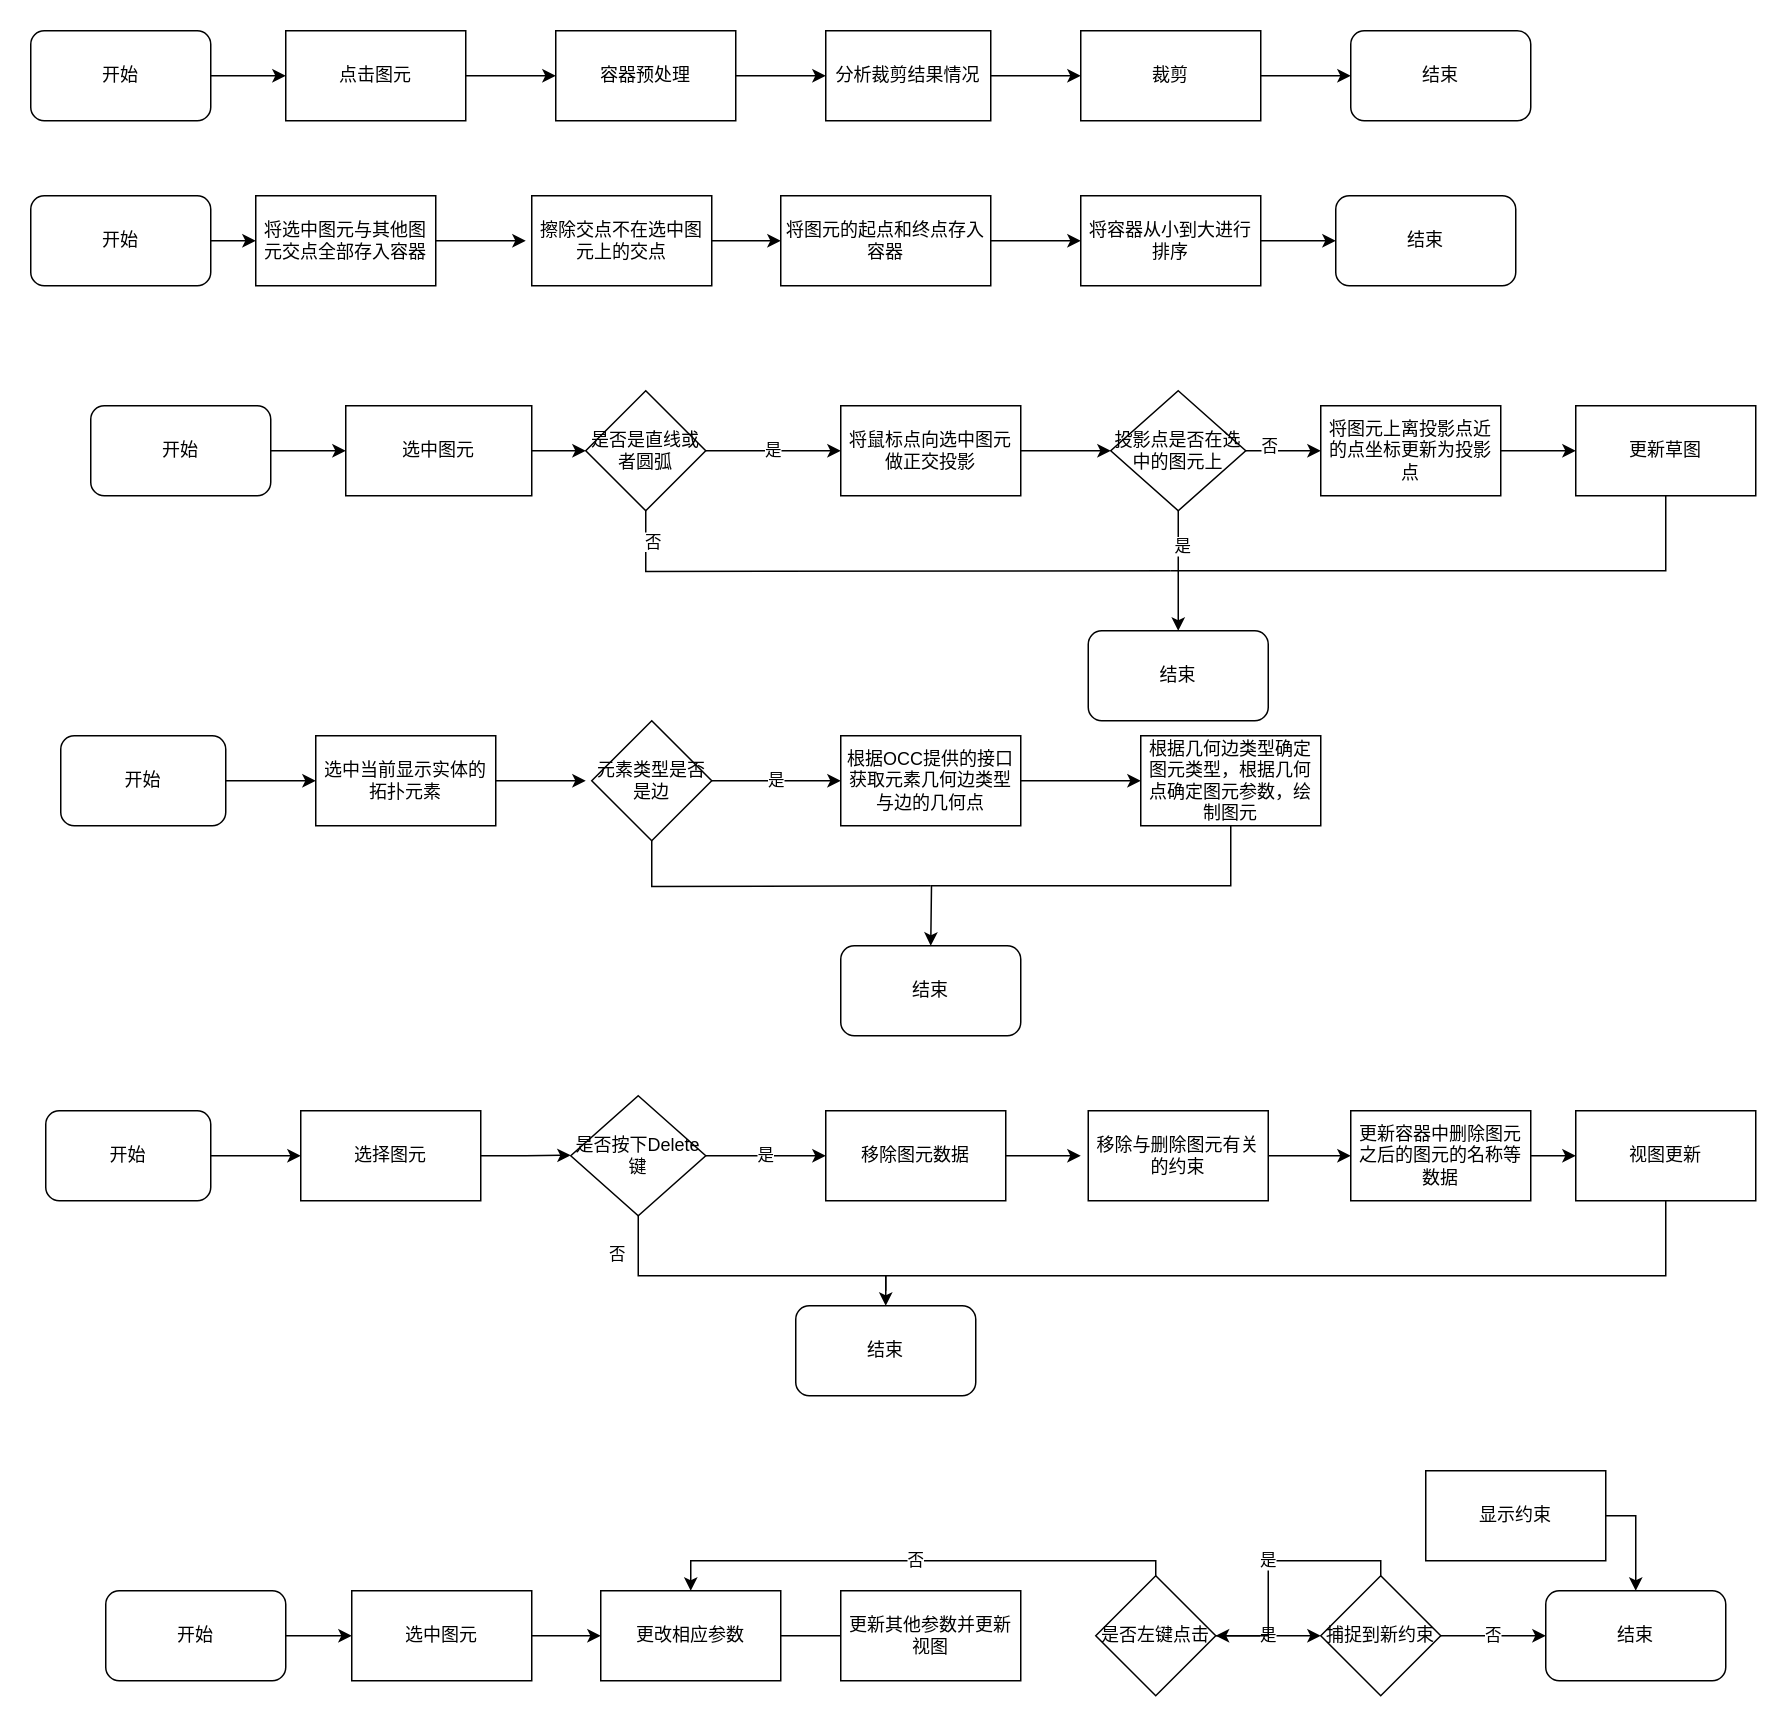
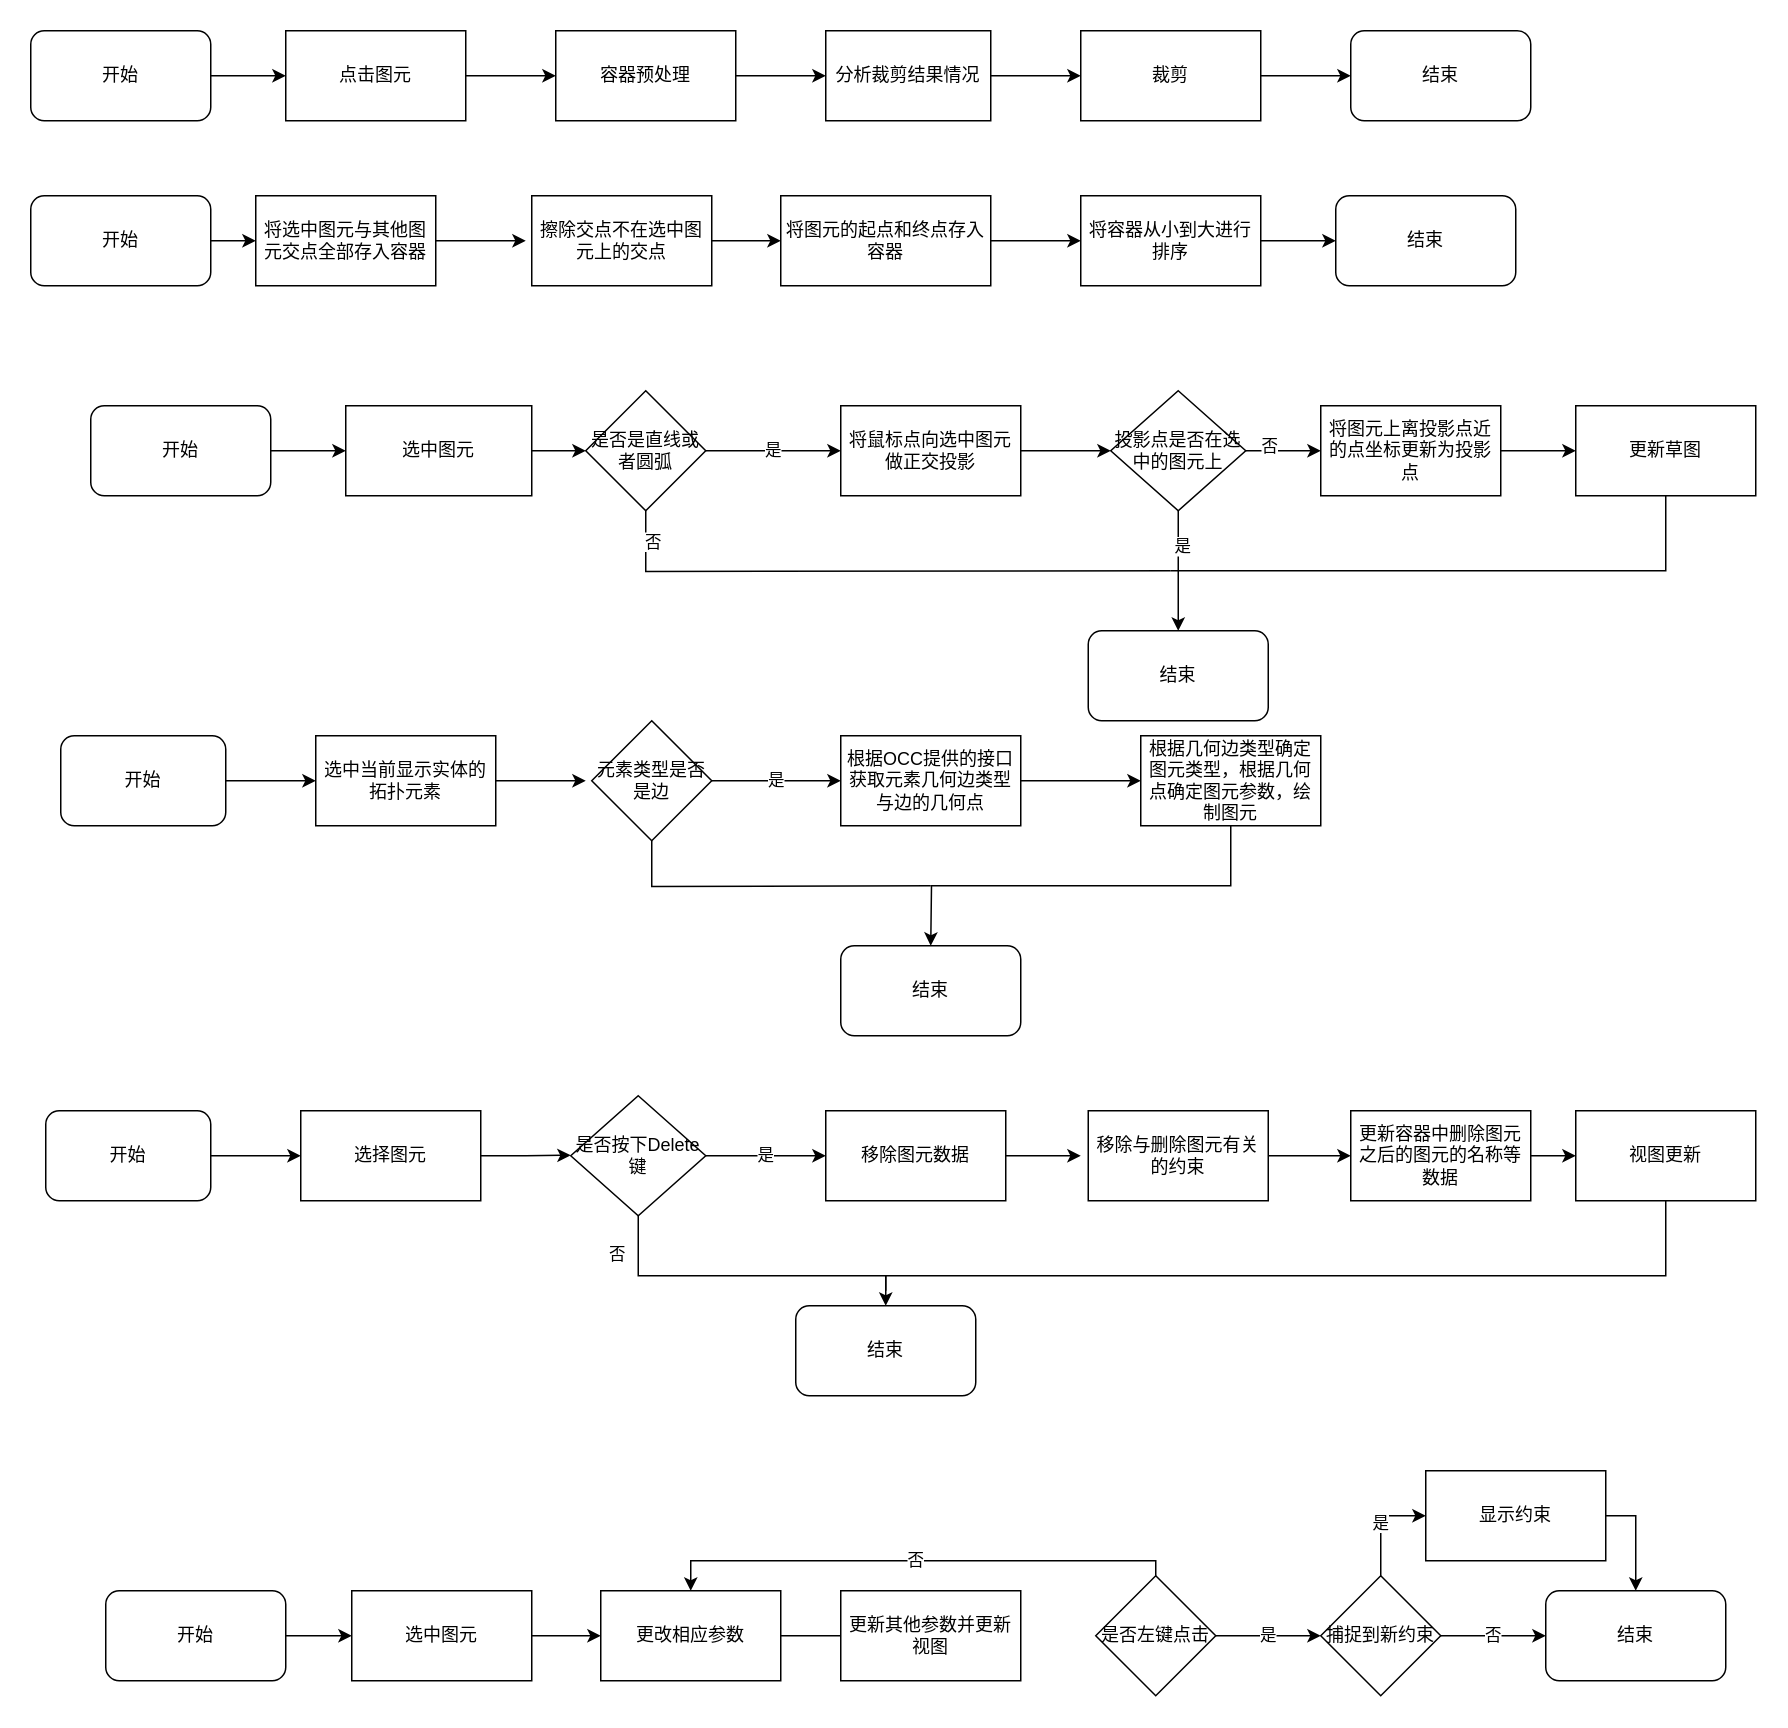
(1289, 1561) -> (1381, 1522)
